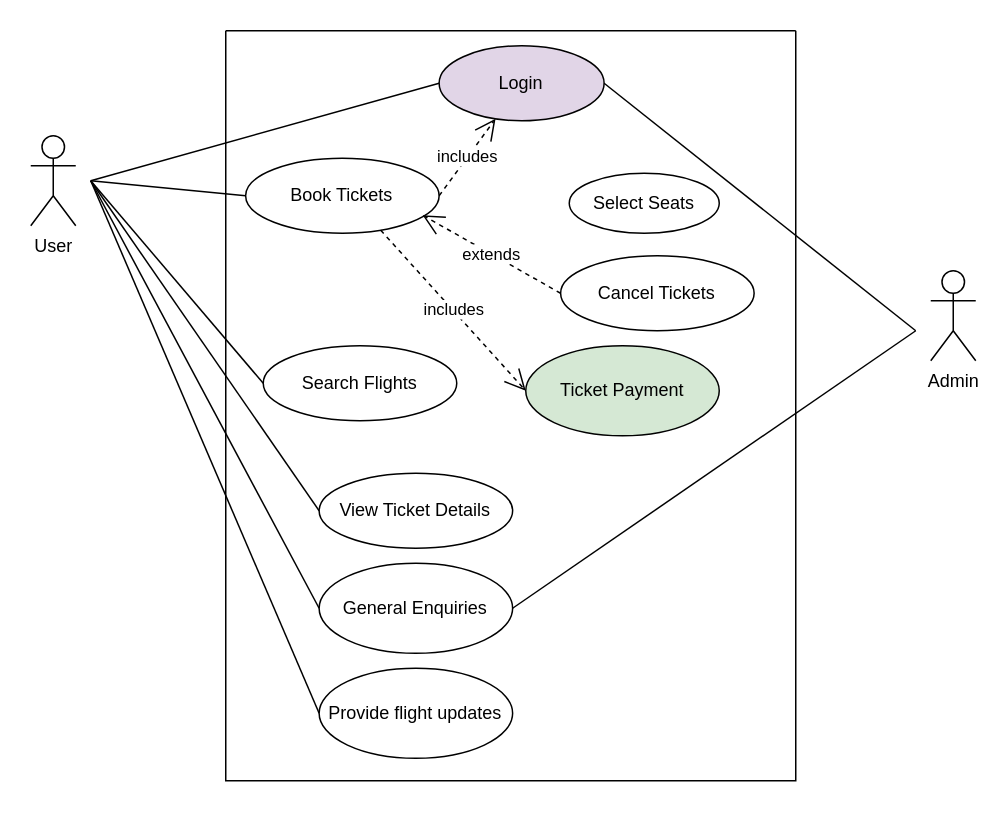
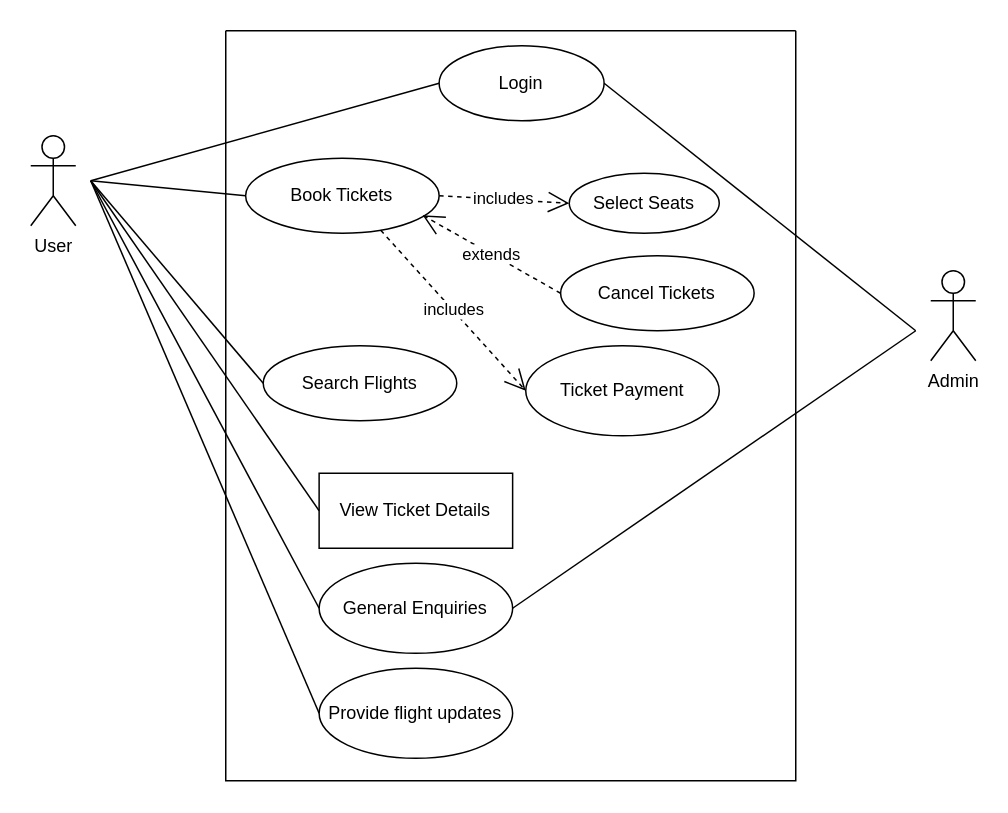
(522, 83) -> (522, 83)
(466, 159) -> (503, 199)
(623, 391) -> (623, 391)
(416, 511) -> (416, 511)
